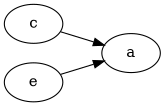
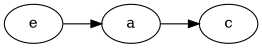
(77, 37) -> (175, 24)
